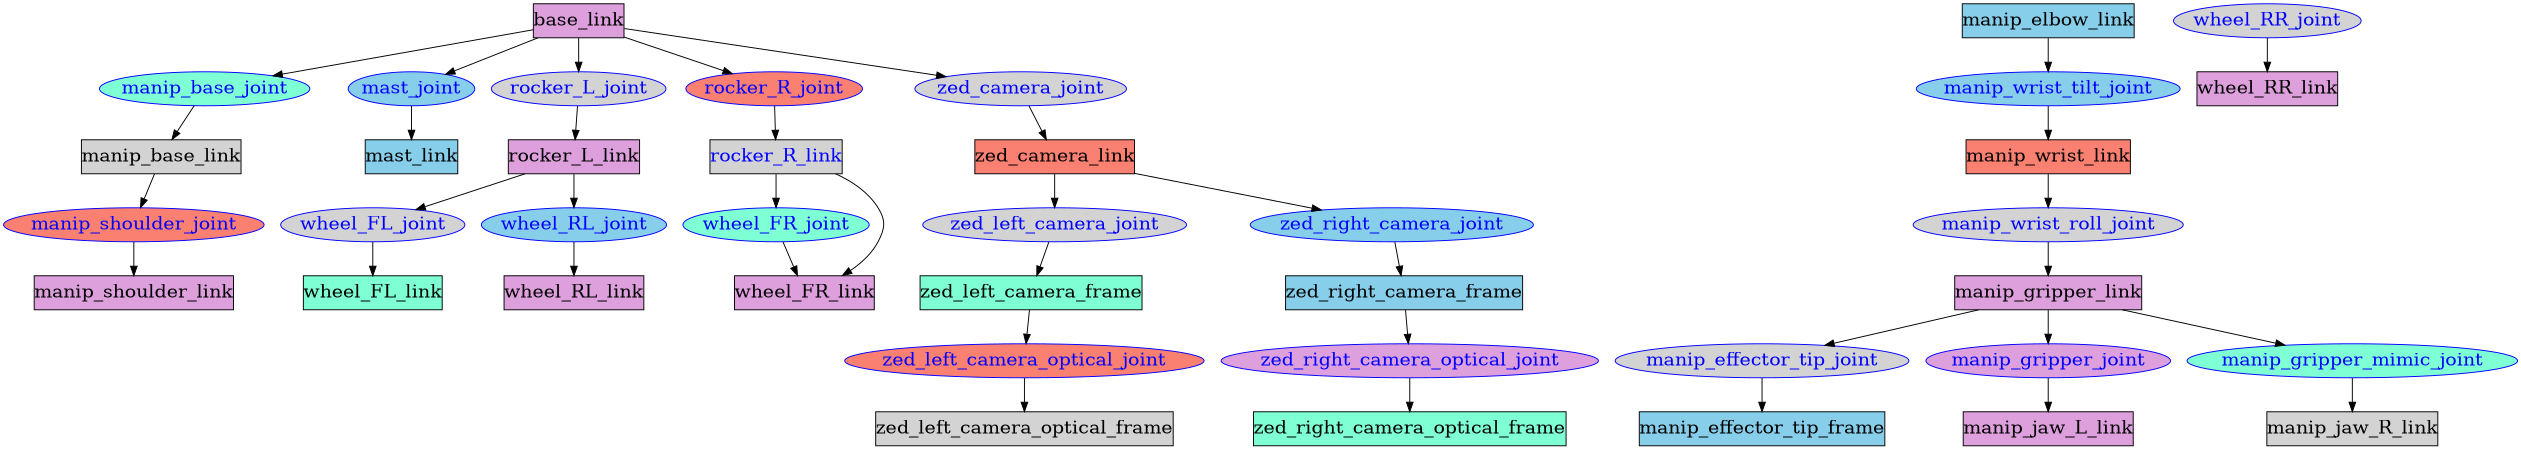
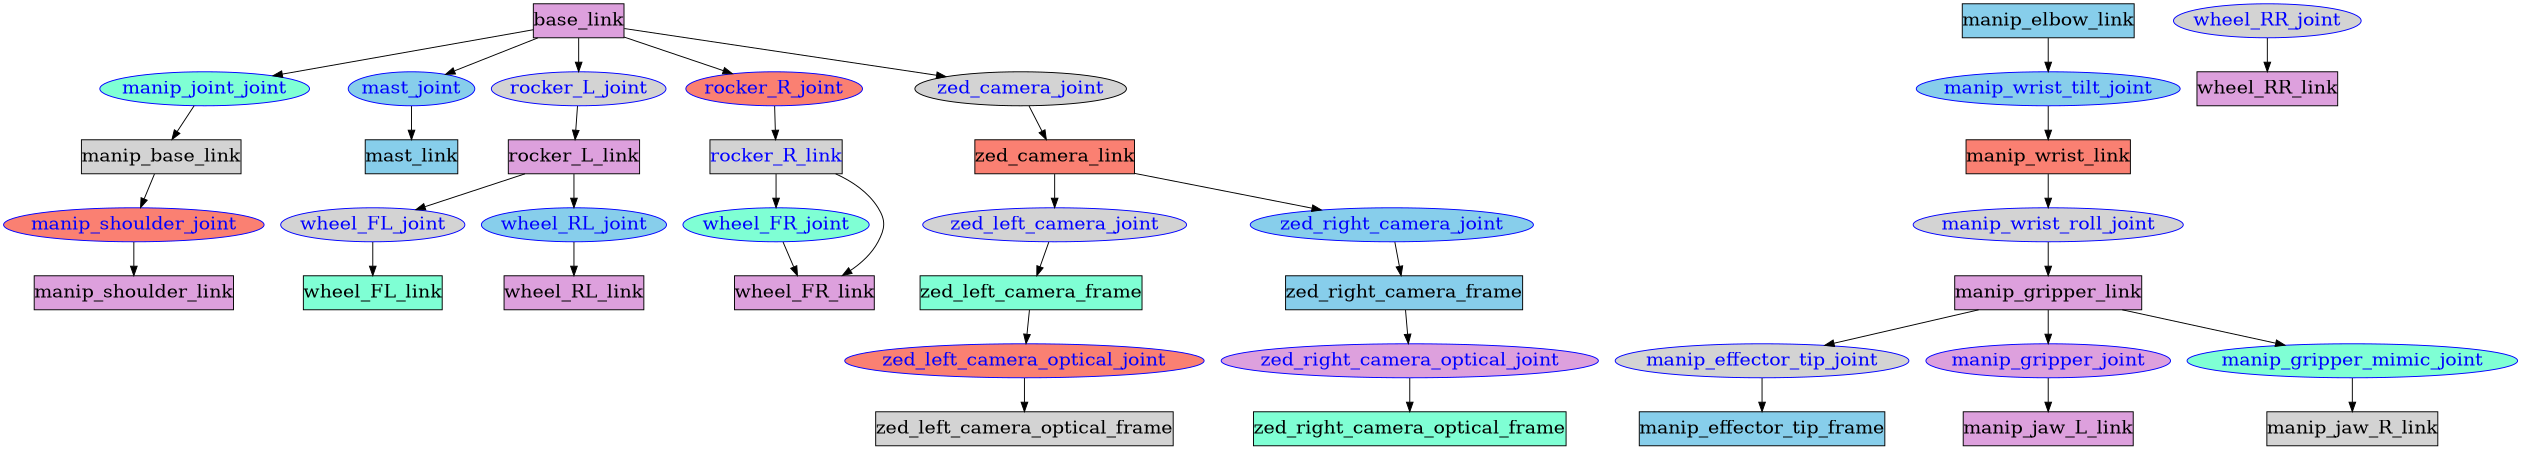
(205, 89) -> (205, 89)
(1021, 89) -> (1021, 89)
